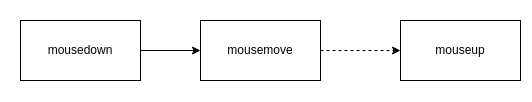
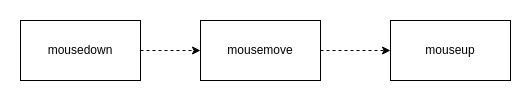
(168, 51) -> (168, 51)
(461, 51) -> (451, 51)
